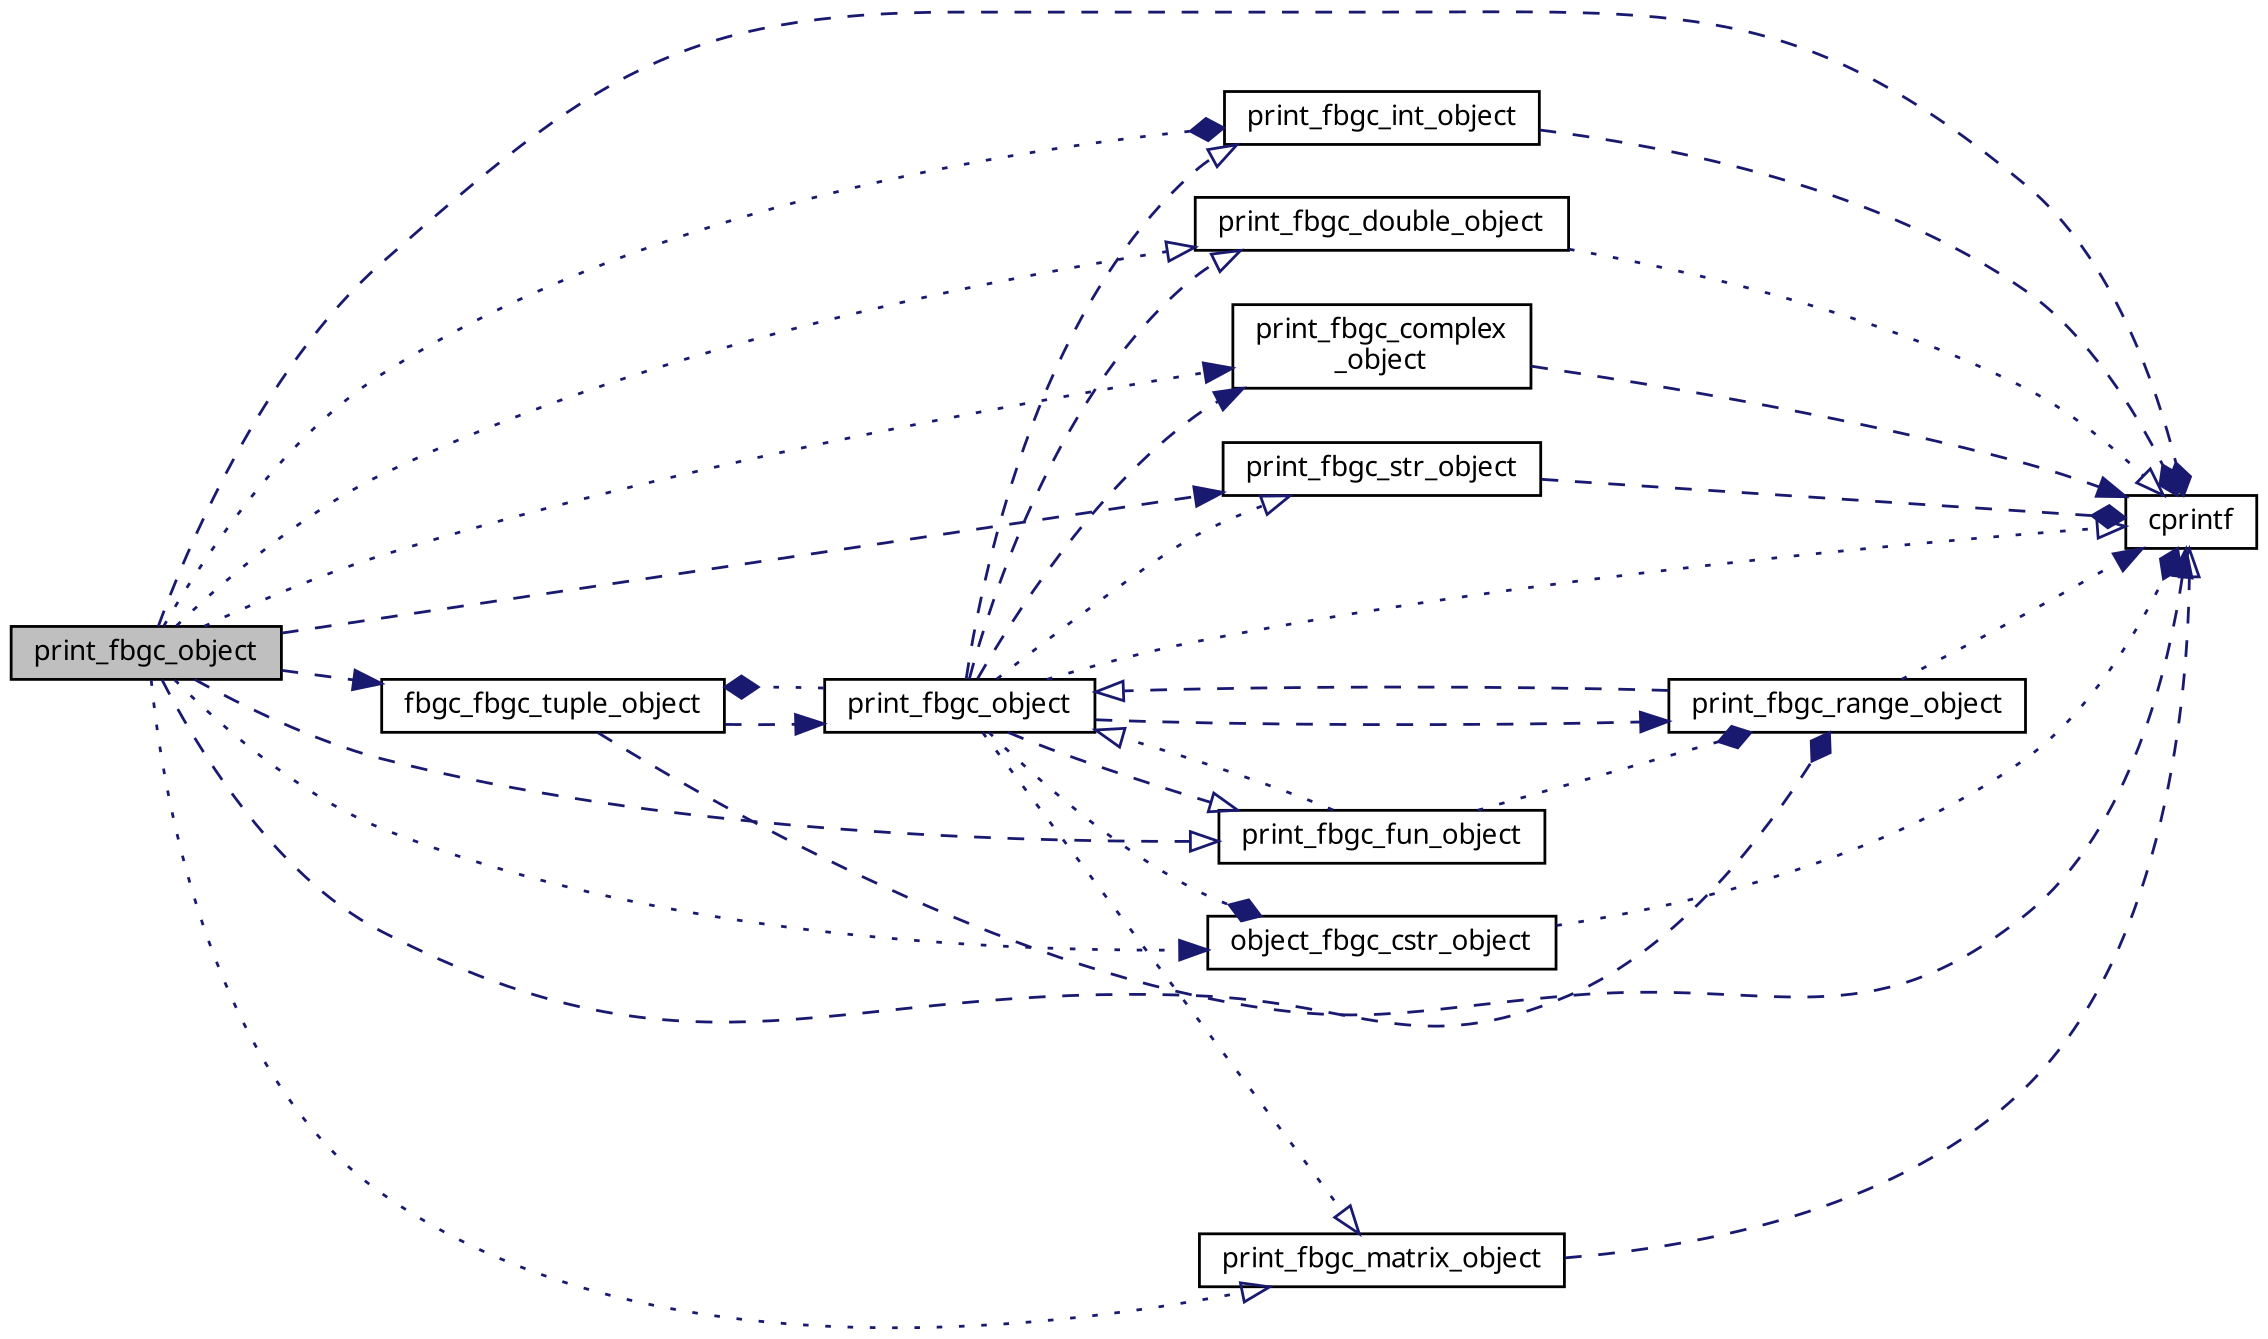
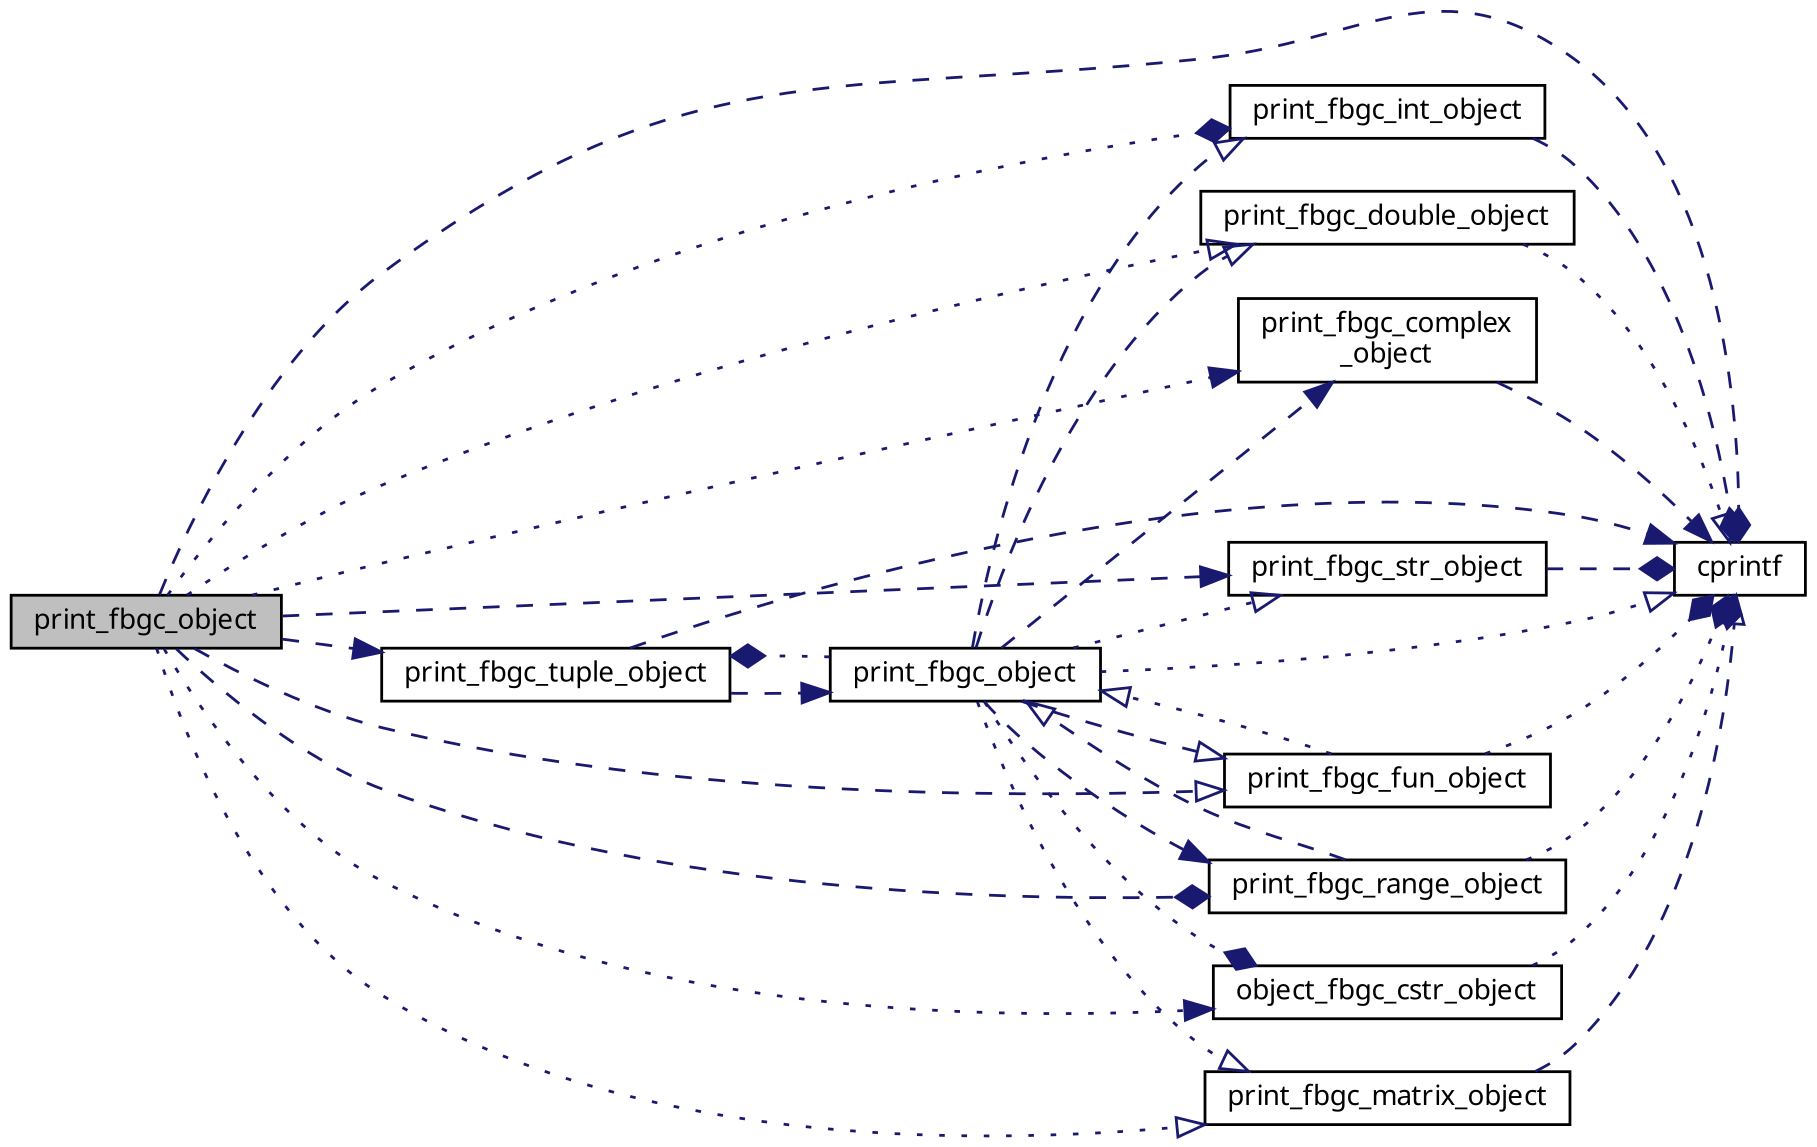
(2010, 622) -> (1642, 762)
(553, 706) -> (556, 675)
(1598, 776) -> (1595, 700)
